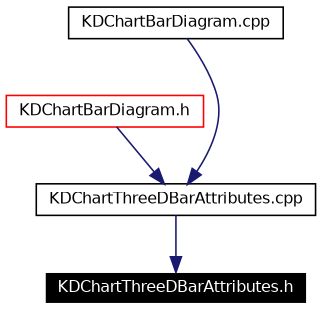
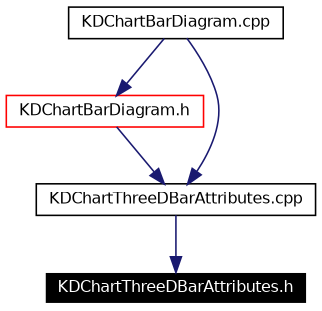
none -> (146, 61)
